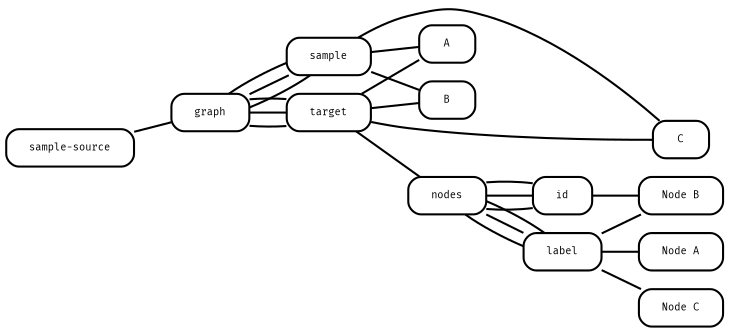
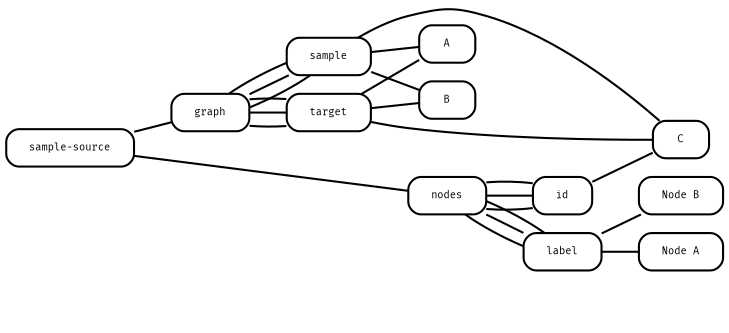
(388, 154) -> (271, 173)
(616, 196) -> (623, 167)
(681, 308) -> none
